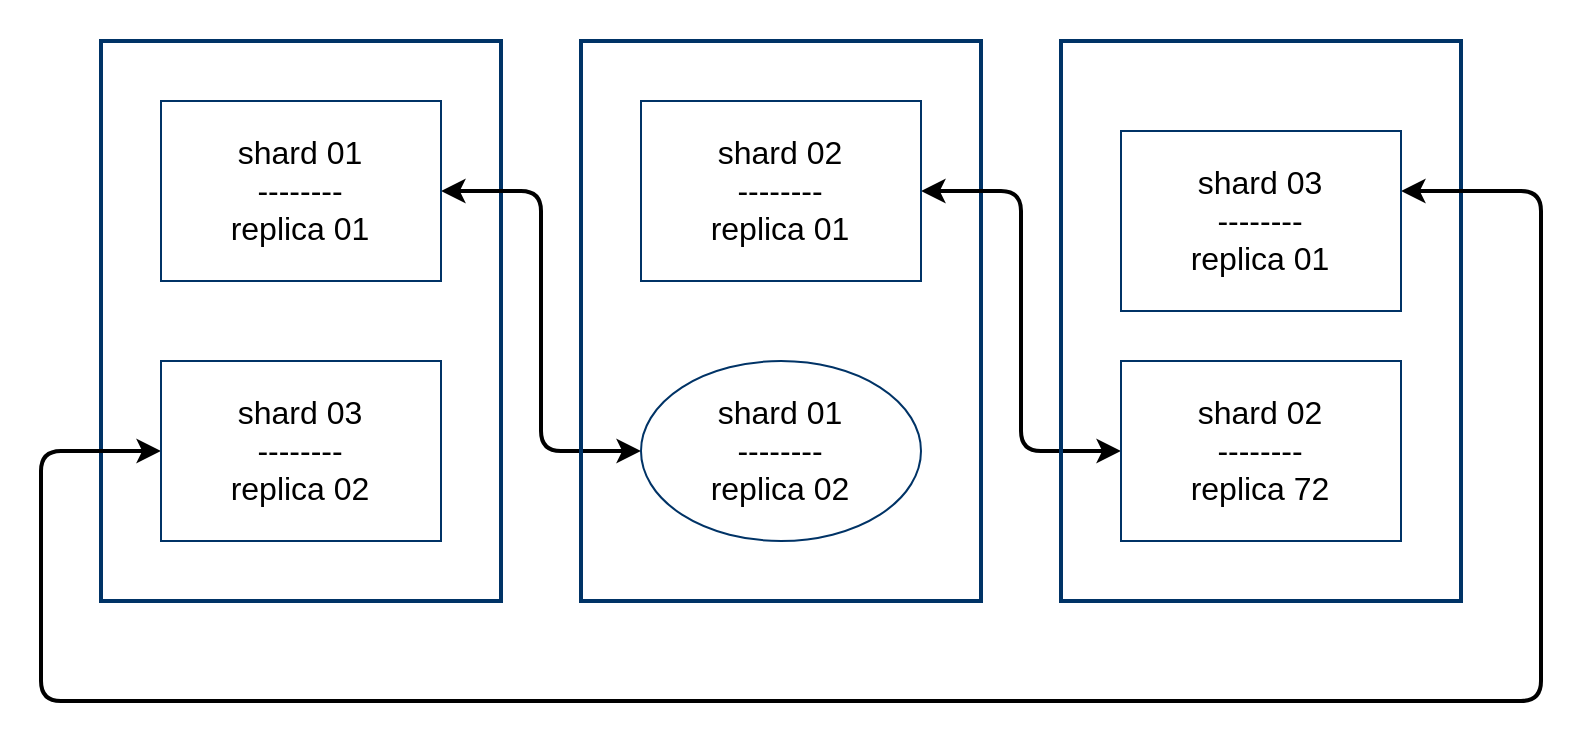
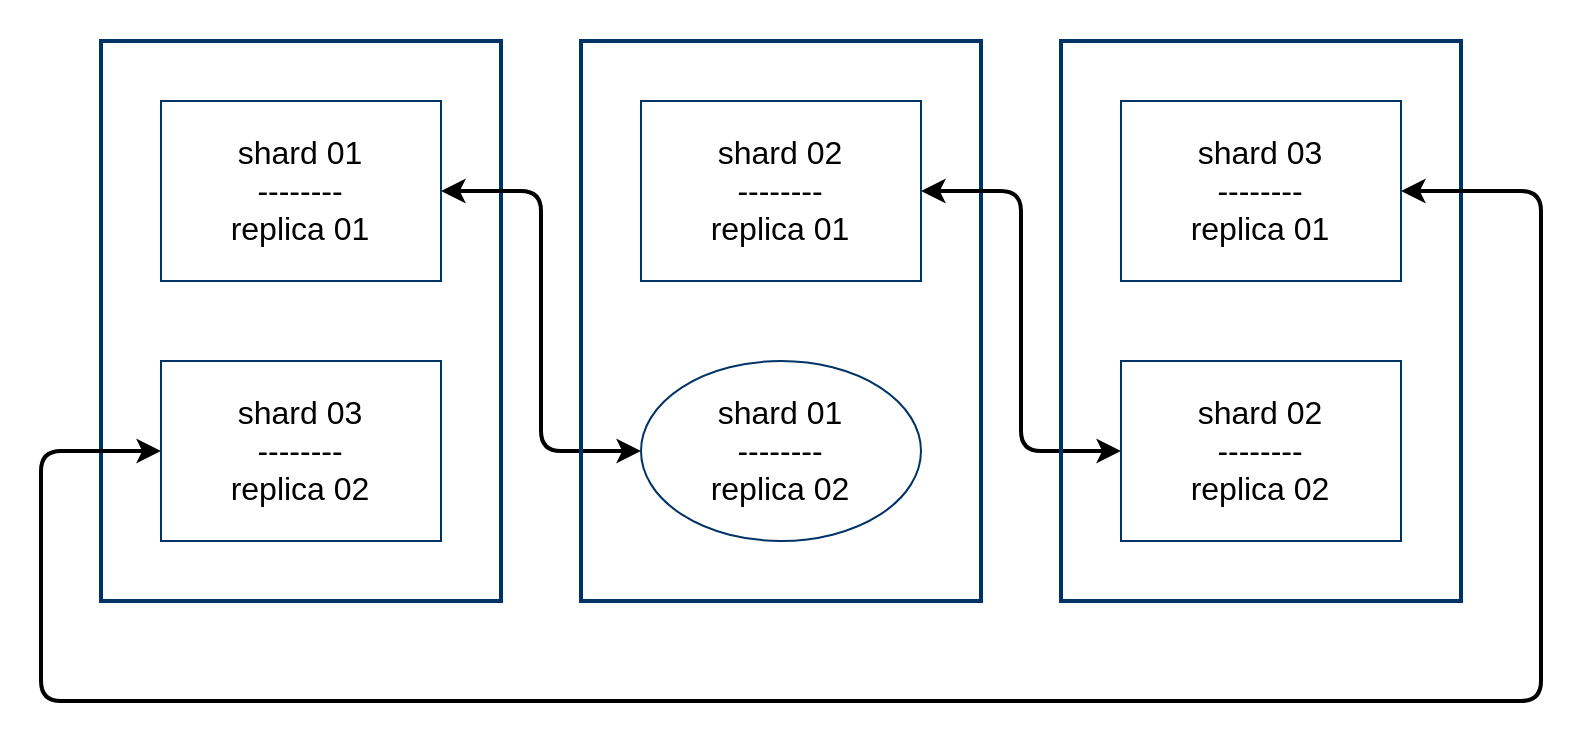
(1261, 221) -> (1261, 191)
(1261, 451) -> (1261, 451)
